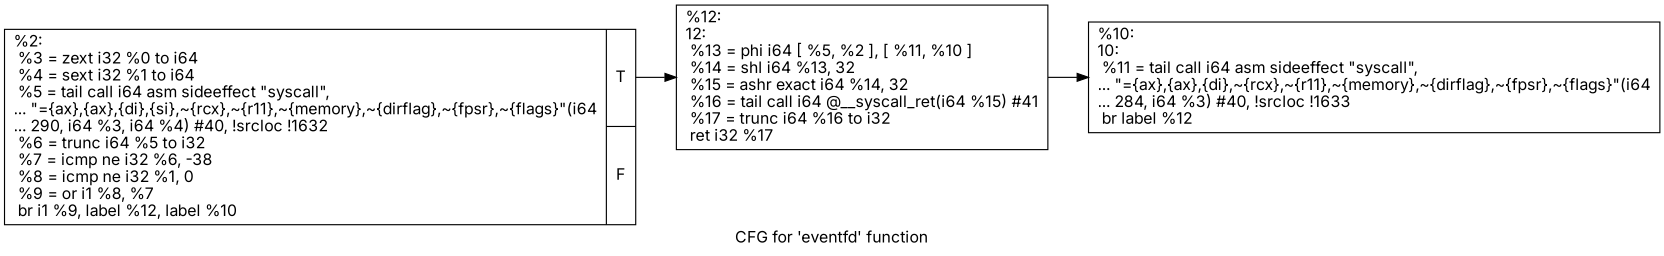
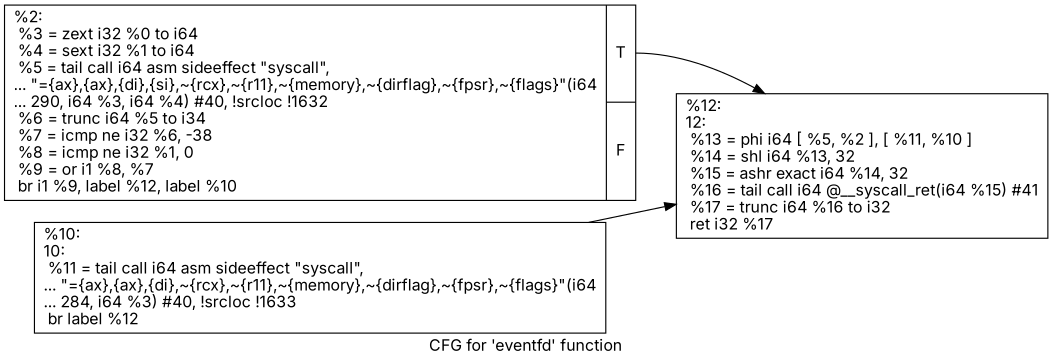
(1062, 77) -> (627, 214)
(110, 143) -> (110, 119)
